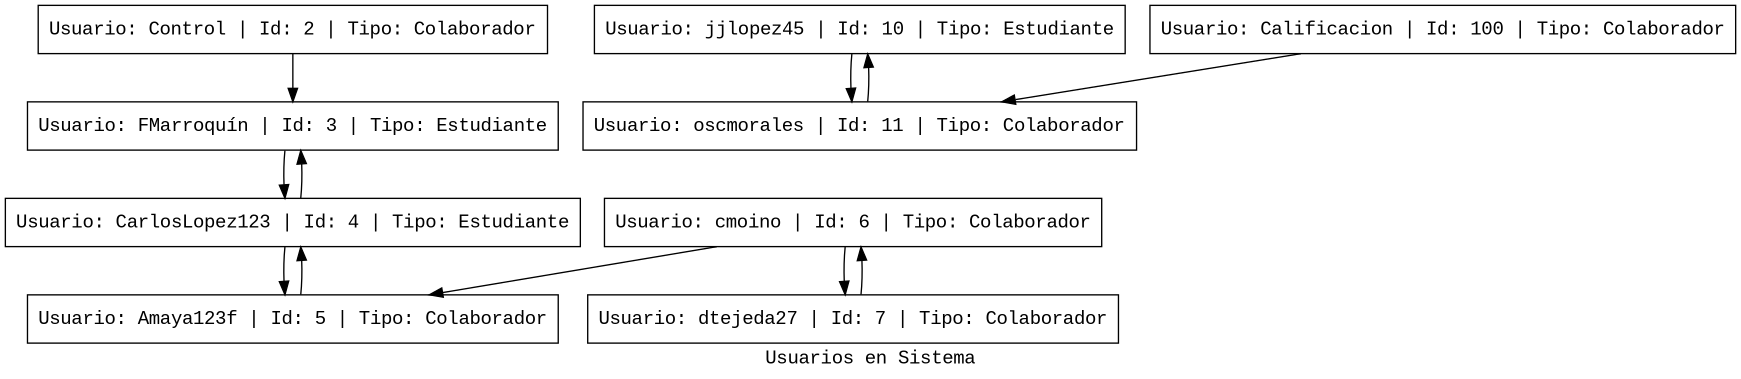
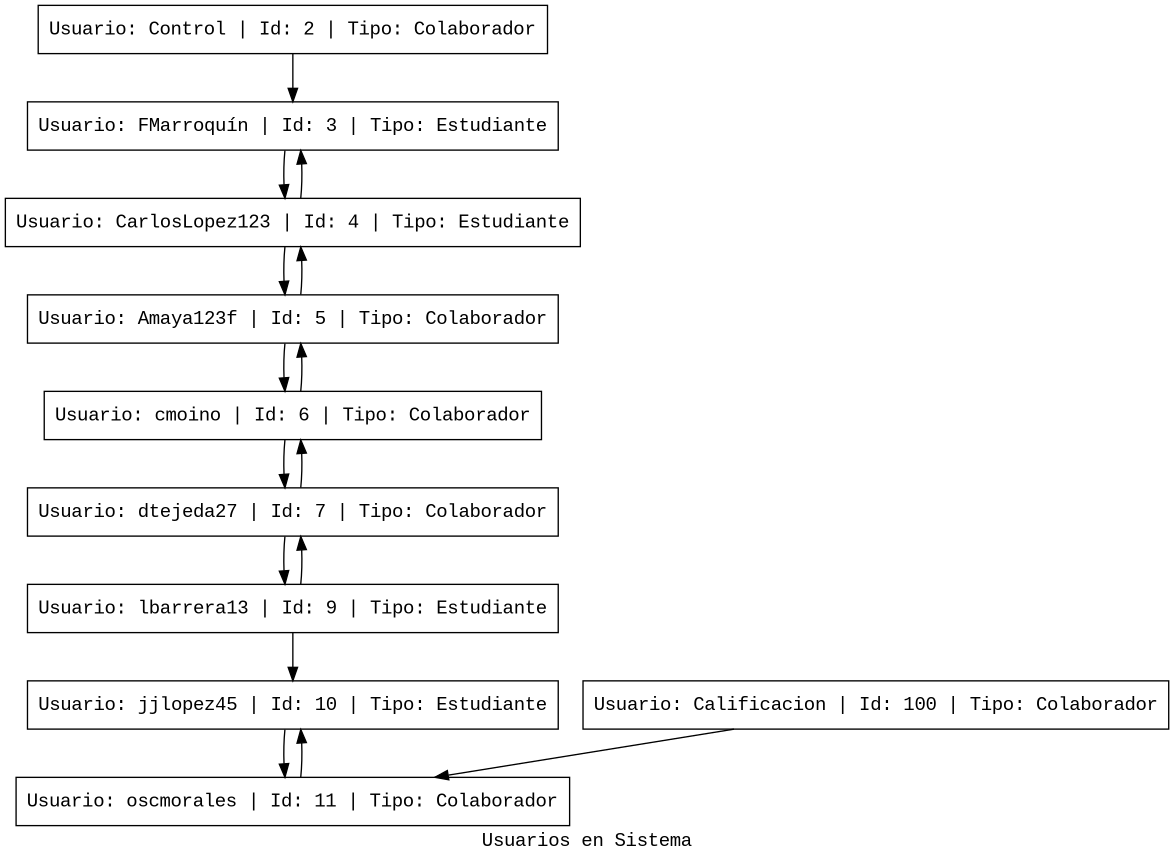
none -> (284, 361)
none -> (293, 608)
